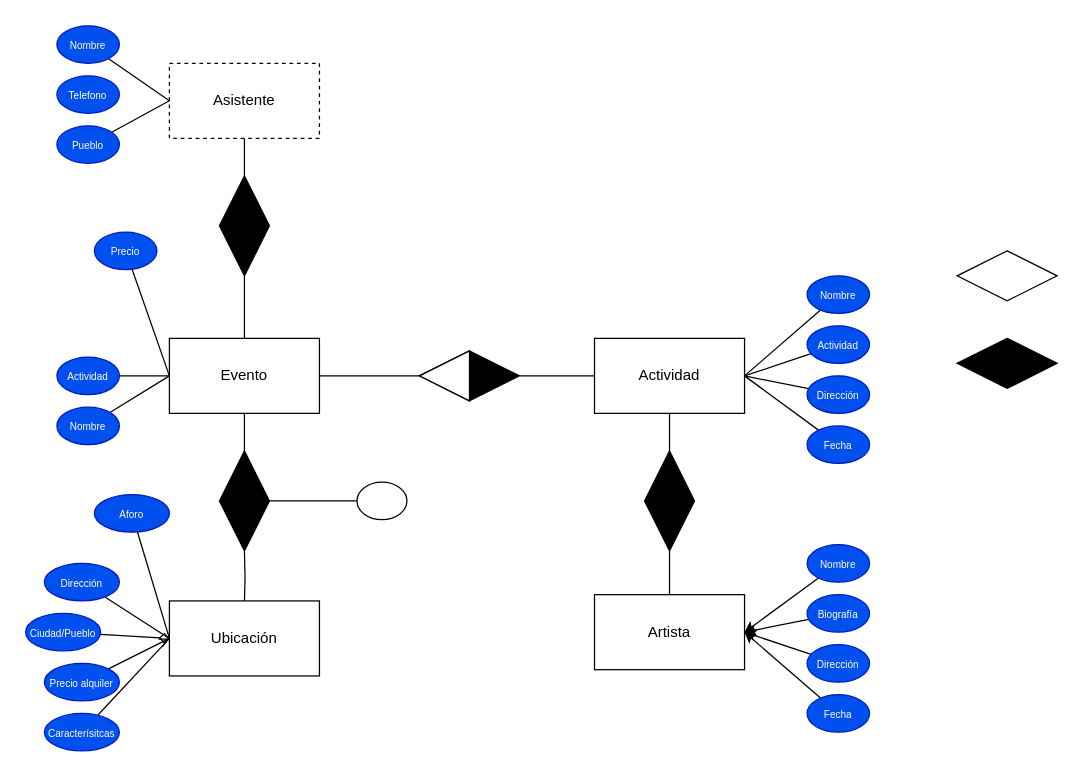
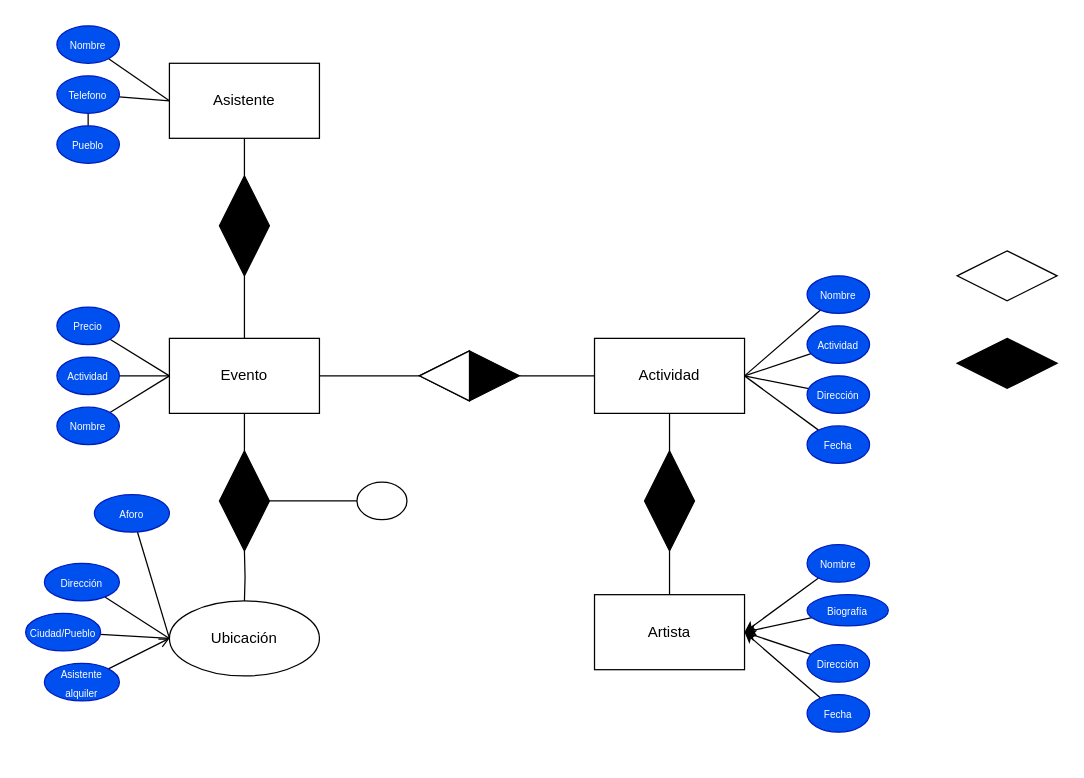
none -> (141, 98)
(244, 101) -> (244, 101)
(139, 117) -> (88, 119)
(126, 251) -> (88, 326)
(838, 613) -> (848, 610)
(159, 638) -> (161, 638)
(244, 638) -> (244, 638)
(131, 679) -> none
(82, 682) -> (82, 682)
(82, 732) -> none
